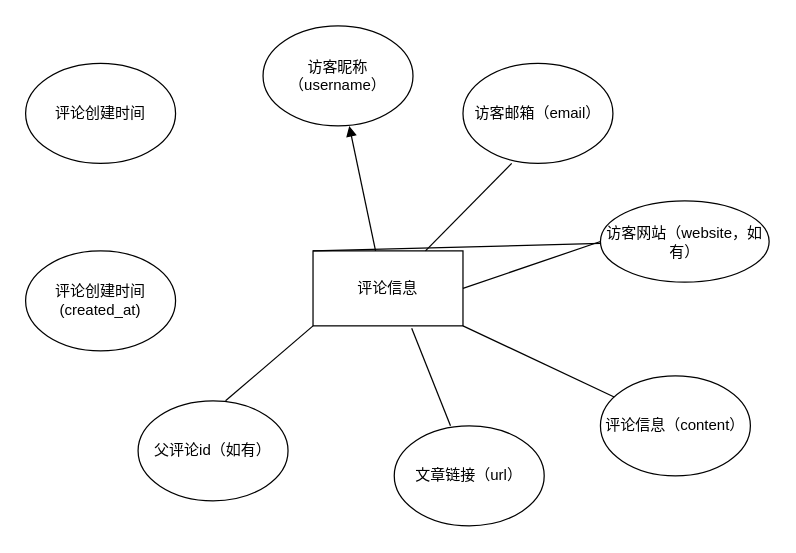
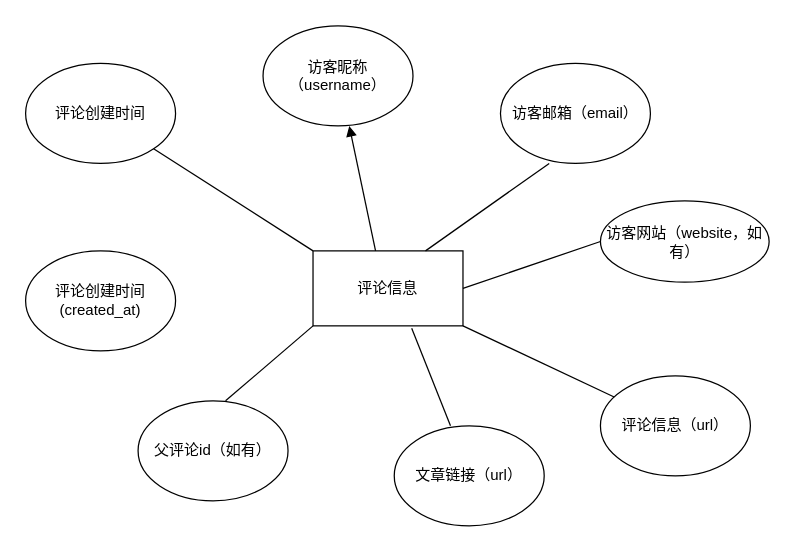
(538, 113) -> (576, 113)
(510, 246) -> (234, 200)
(676, 426) -> (676, 426)
